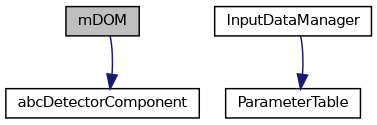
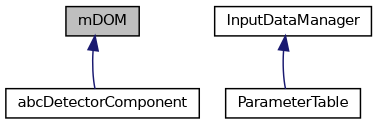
(112, 55) -> (93, 70)
(303, 55) -> (283, 70)
